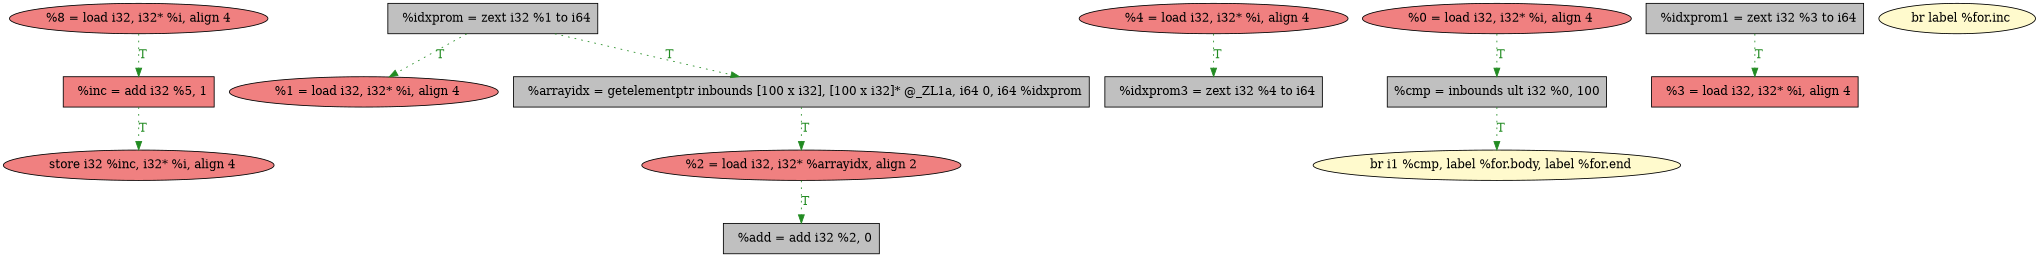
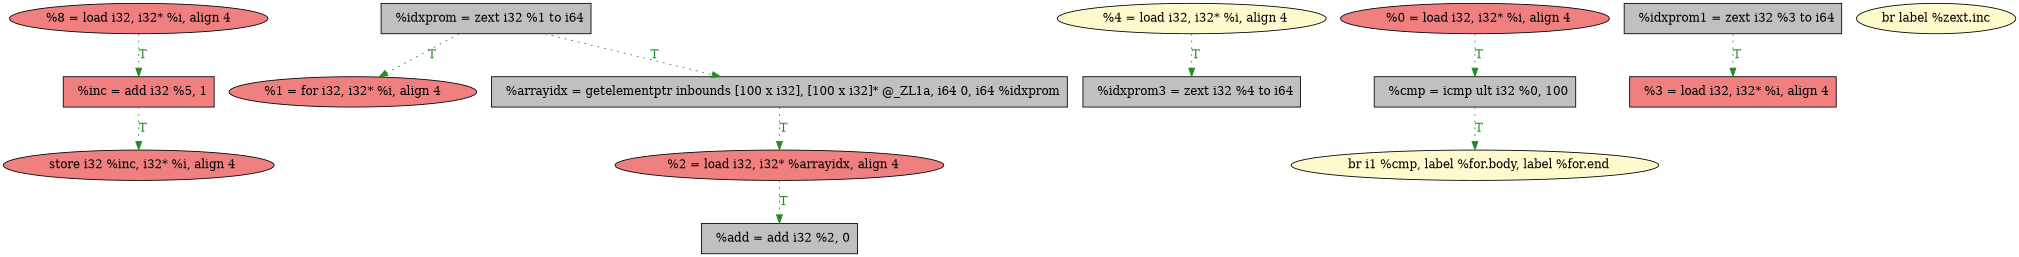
(1214, 19) -> (1192, 19)
(1957, 19) -> (1936, 19)
(364, 92) -> (353, 92)
(1497, 92) -> (1475, 92)
(801, 165) -> (779, 165)
